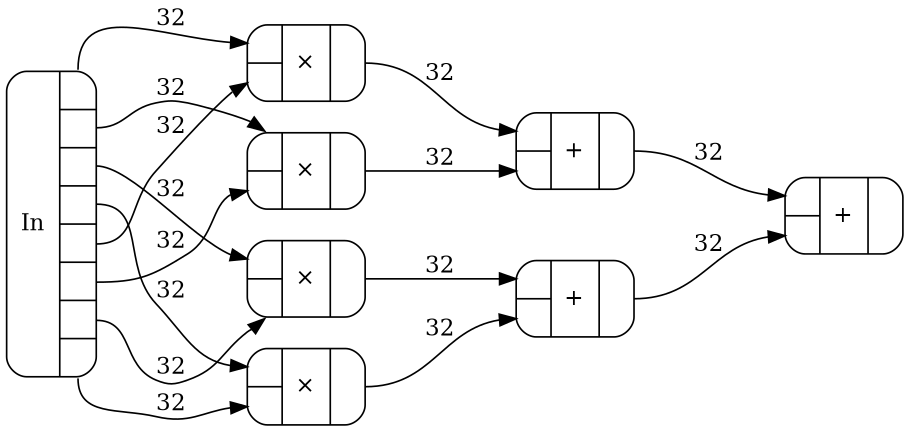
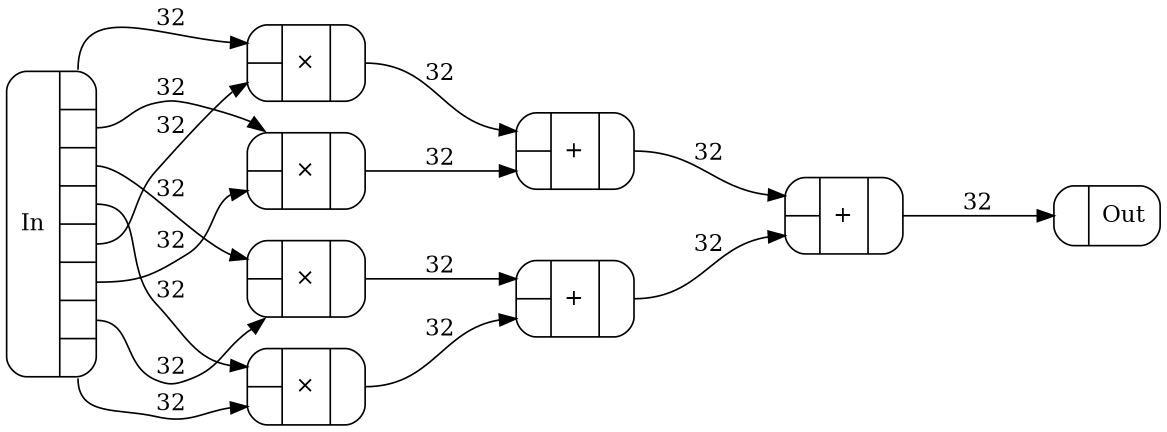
none -> (1107, 216)
